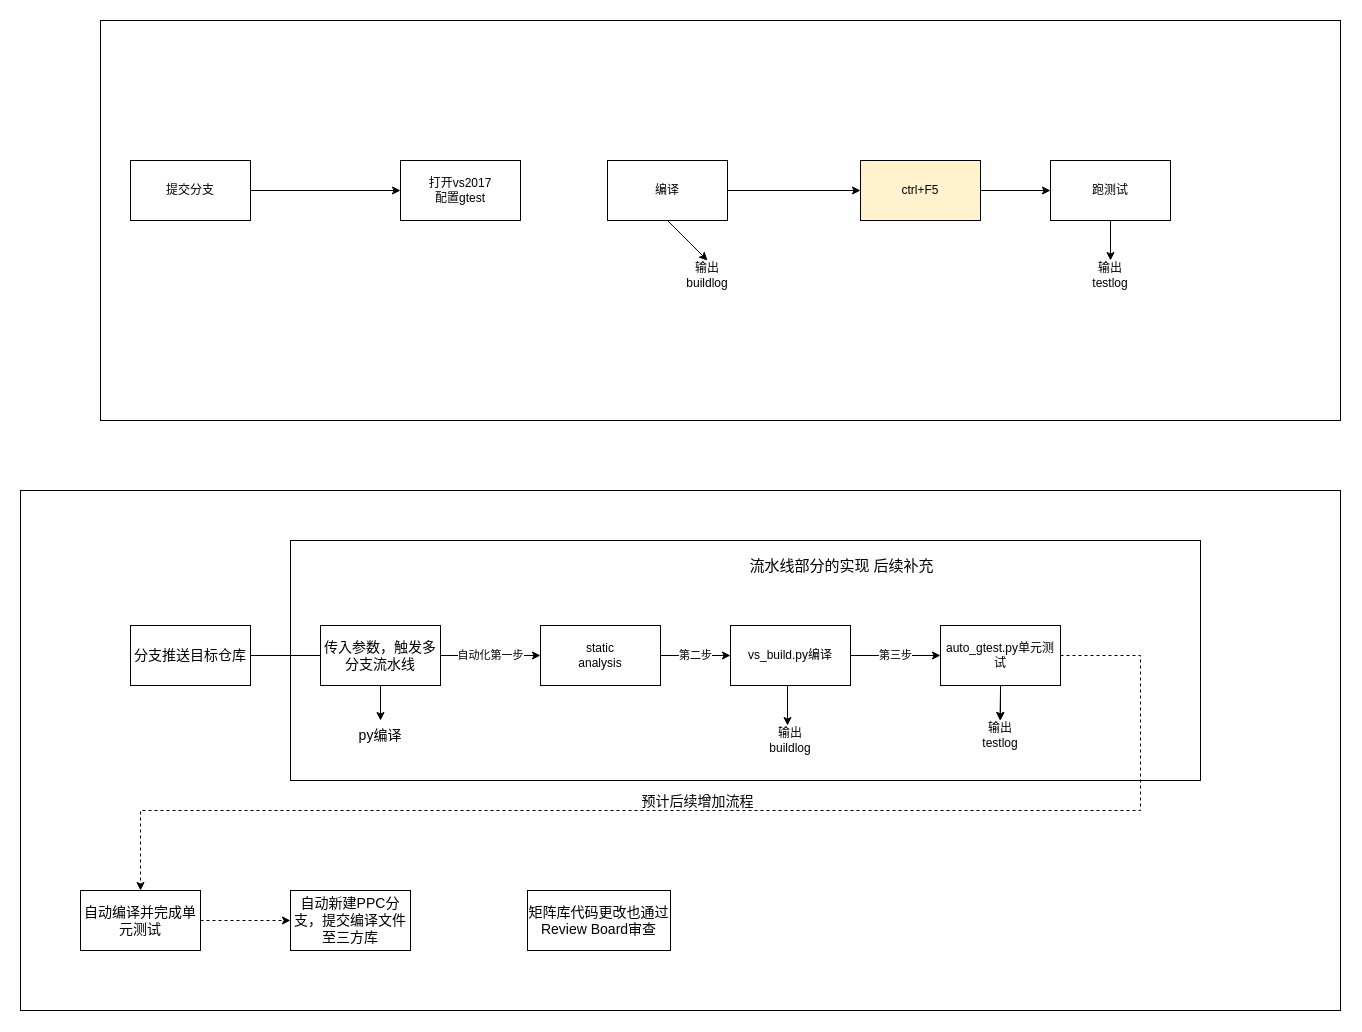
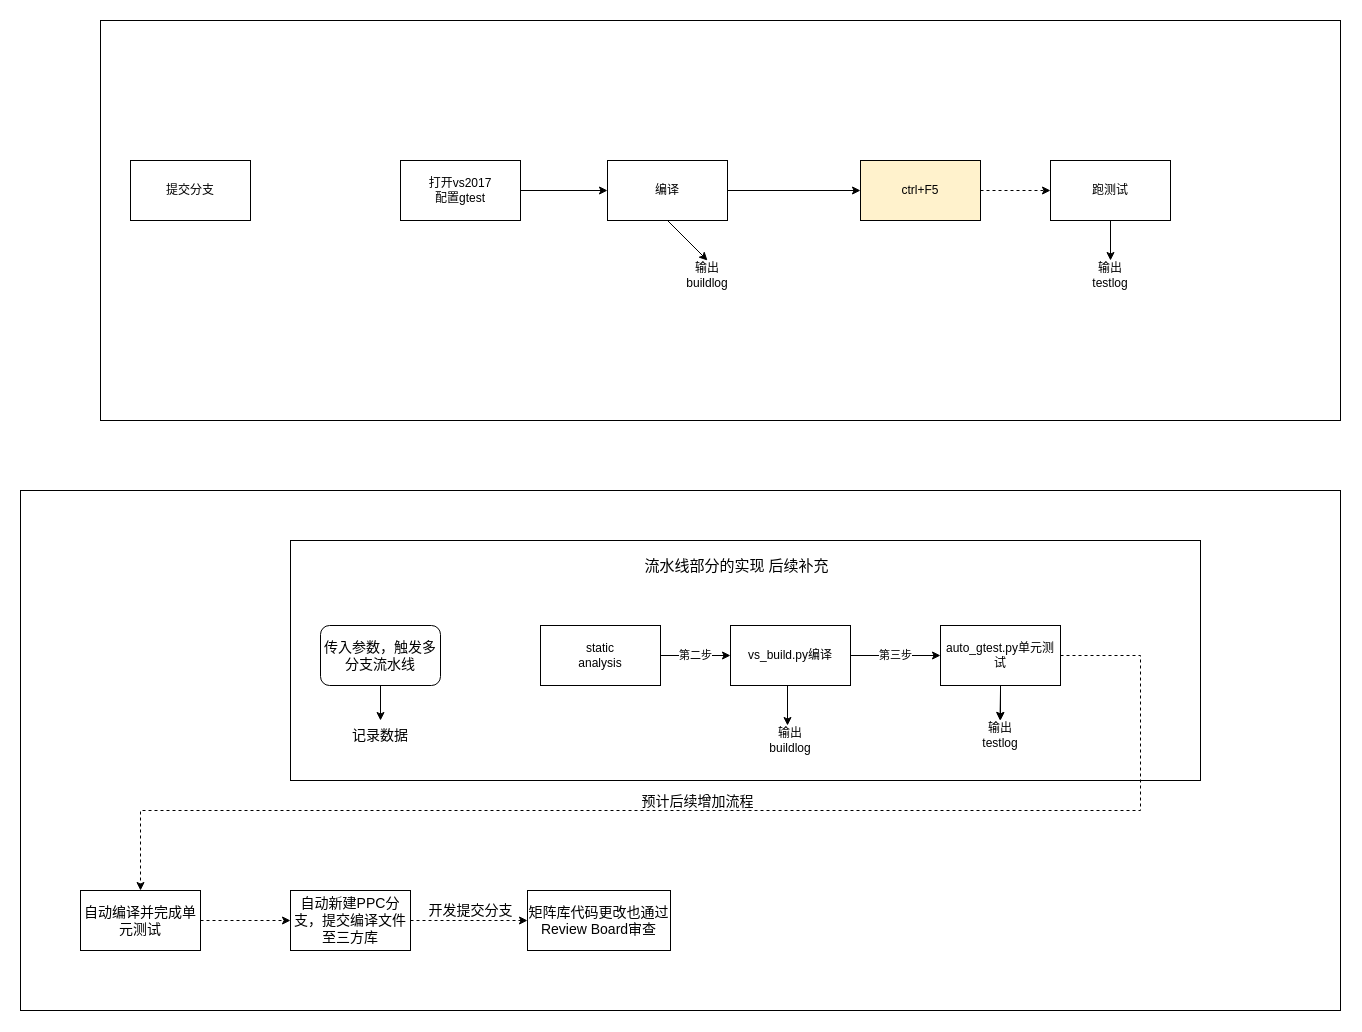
(322, 191) -> none
none -> (561, 191)
(1012, 191) -> (1012, 191)
(842, 566) -> (737, 566)
(191, 656) -> none
(286, 656) -> none
(381, 656) -> (381, 656)
(487, 656) -> none
(381, 736) -> (381, 736)
none -> (466, 921)
